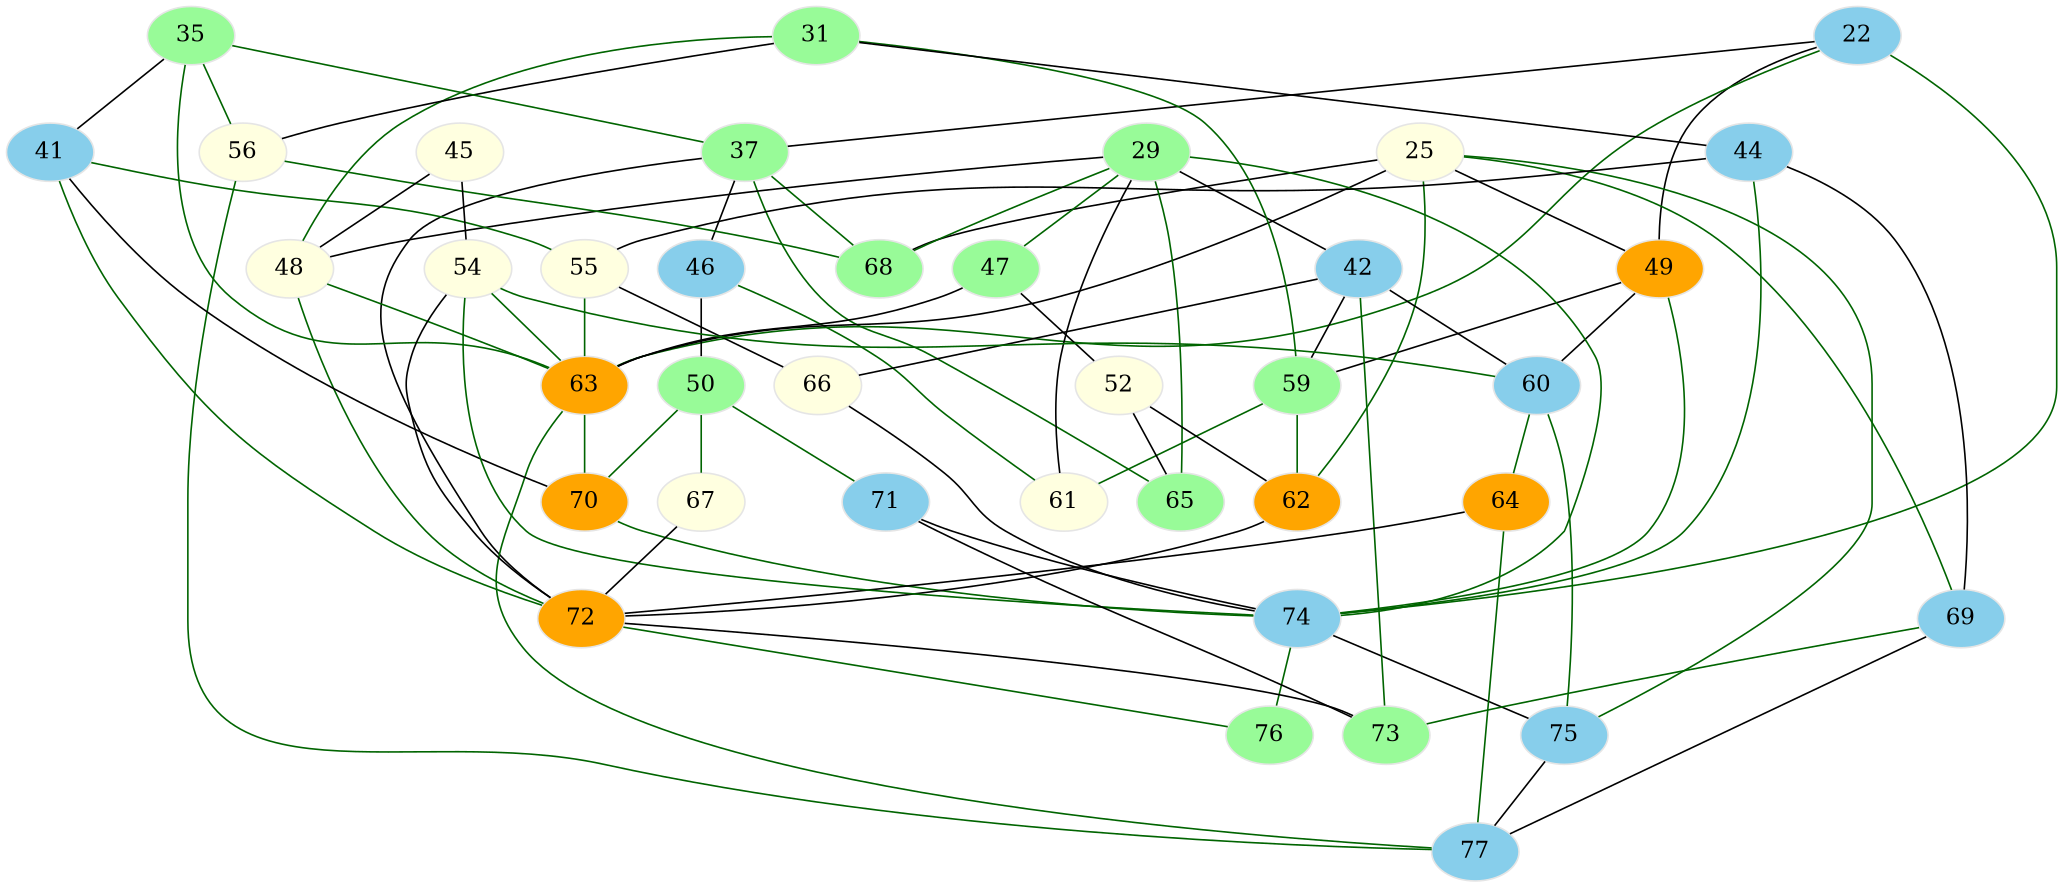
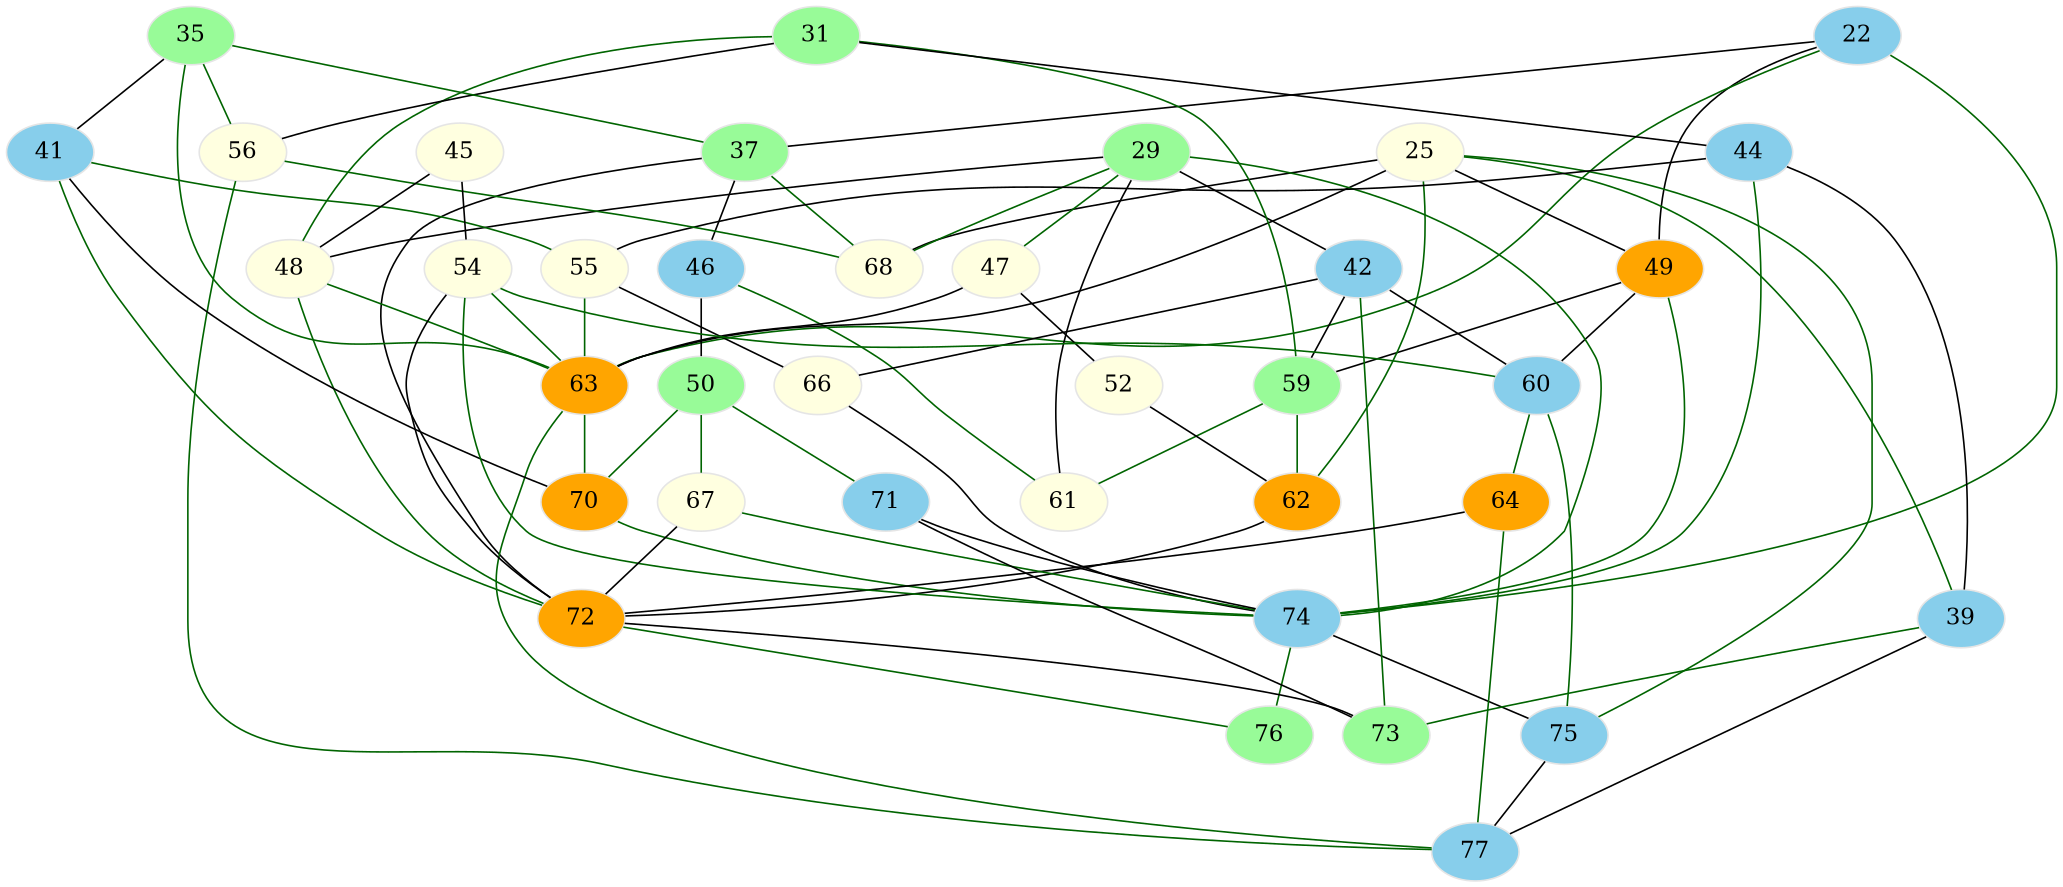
(879, 269) -> (879, 269)
(996, 269) -> (996, 269)
(1181, 502) -> none
none -> (972, 559)
(1961, 619) -> (1961, 619)
